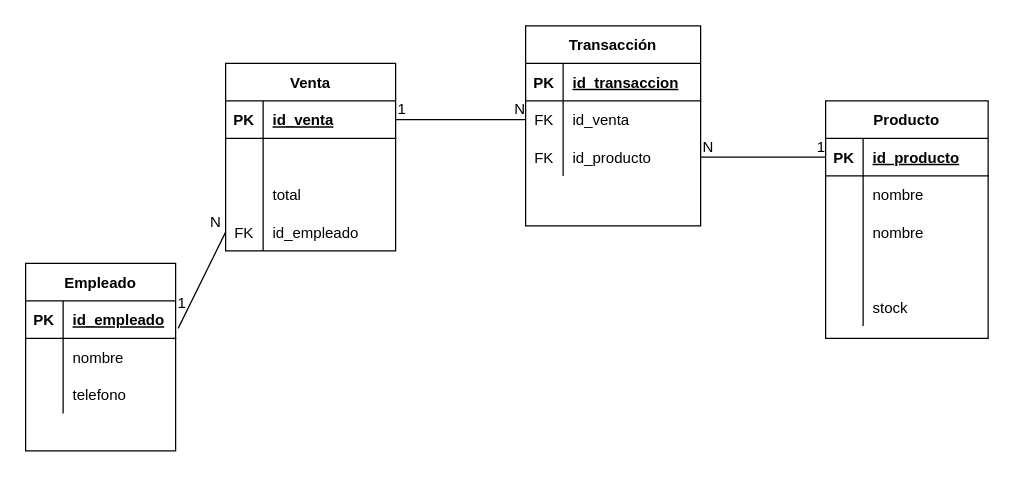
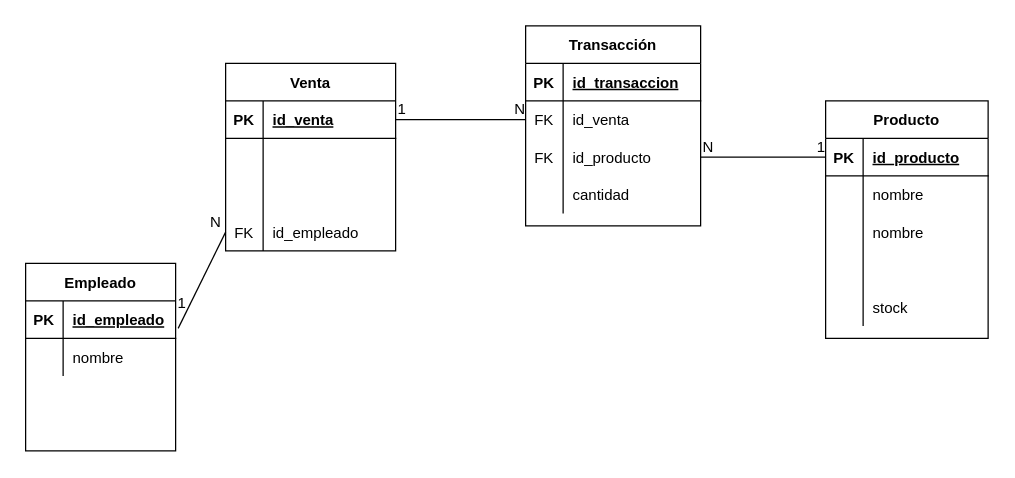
(329, 194) -> none
none -> (632, 194)
(119, 394) -> none
